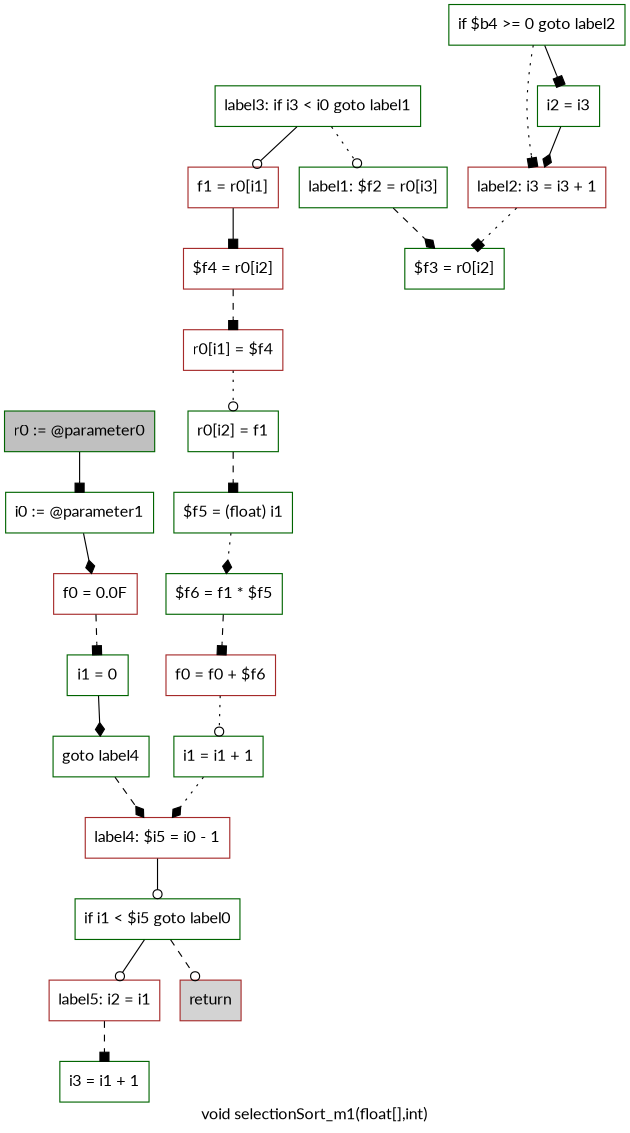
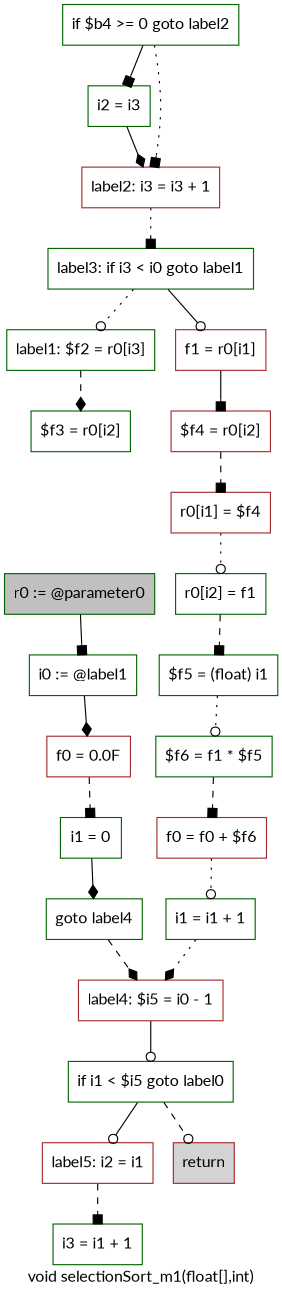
(500, 224) -> (151, 223)
(80, 513) -> (83, 675)
(229, 547) -> (216, 711)
